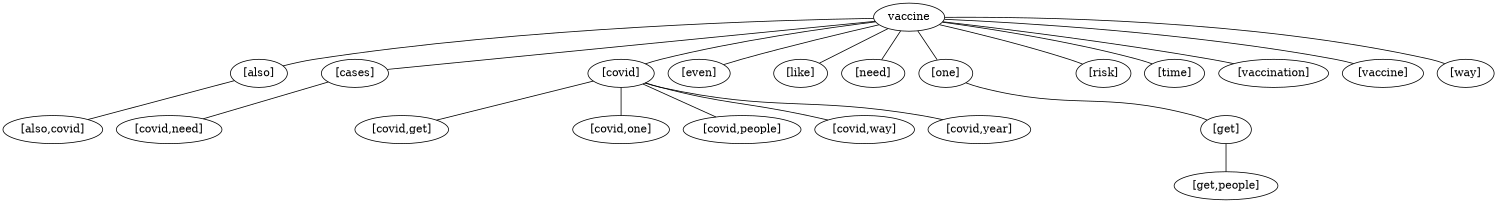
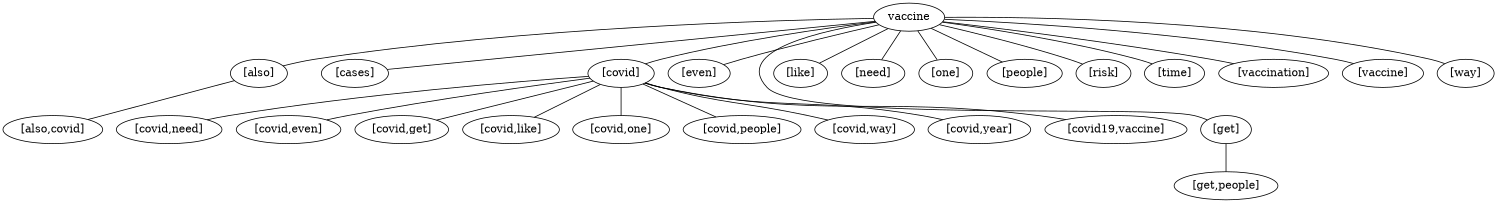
none -> (1025, 73)
(266, 100) -> (397, 93)
(1086, 101) -> (793, 98)
none -> (289, 130)
none -> (511, 130)
none -> (1116, 130)
